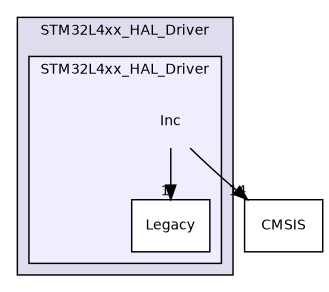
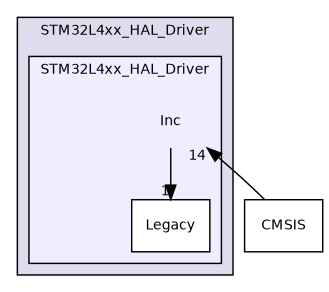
(213, 169) -> (242, 178)
